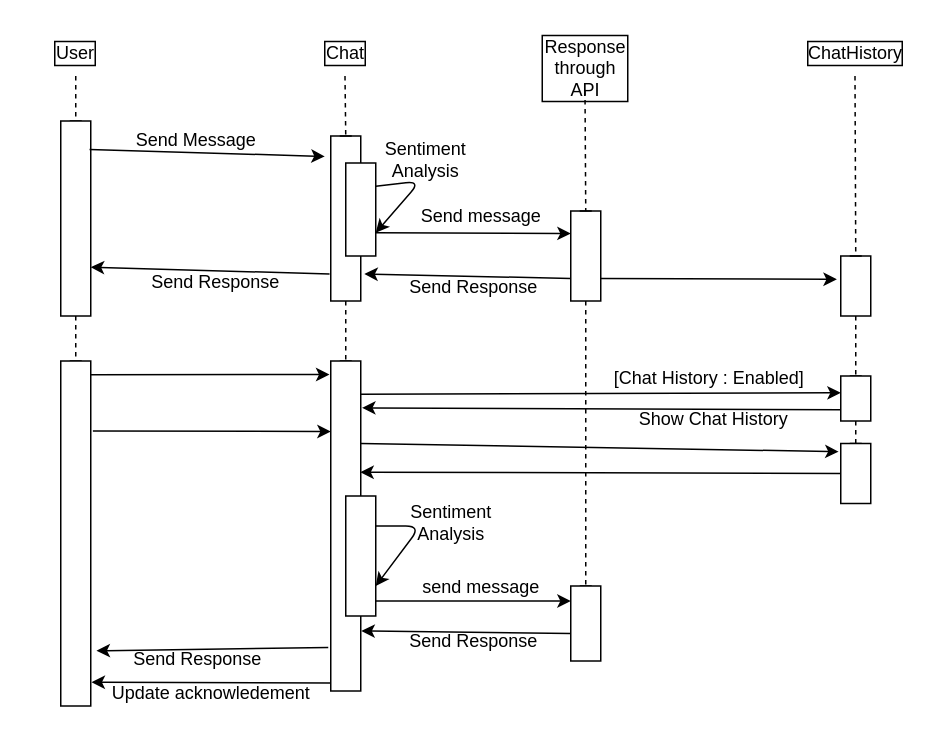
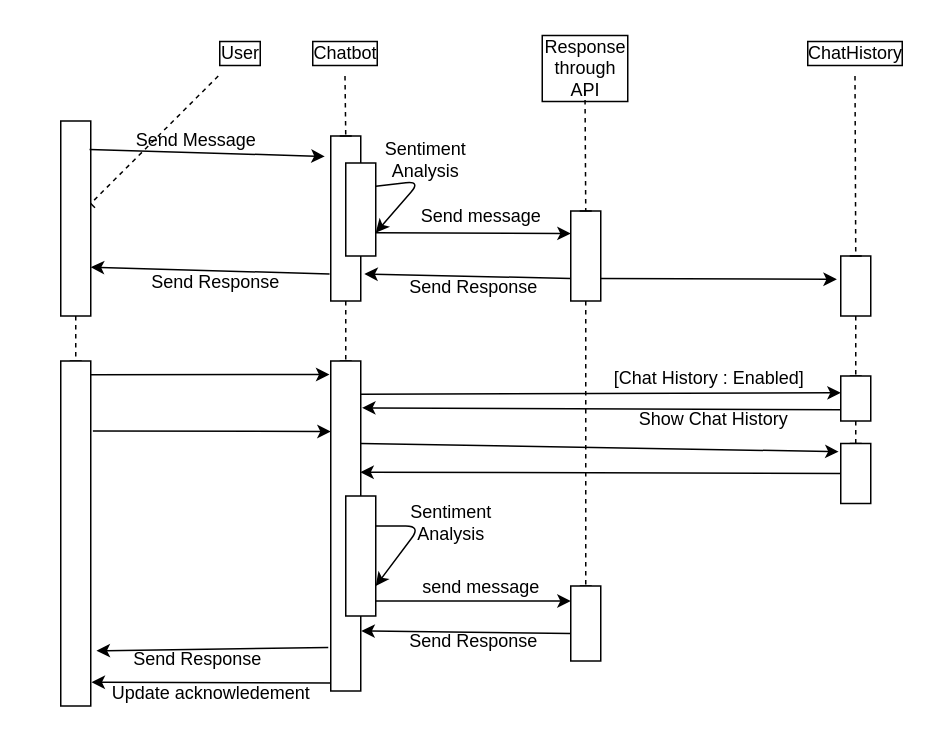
(76, 53) -> (241, 53)
(346, 53) -> (346, 53)
